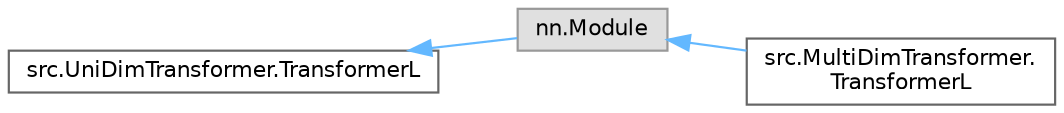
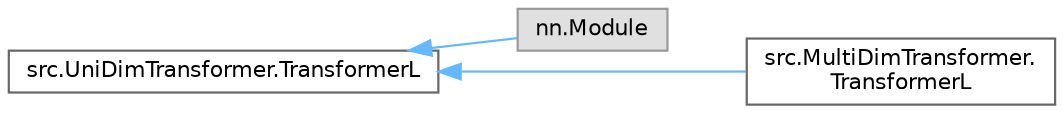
(718, 47) -> (603, 72)
